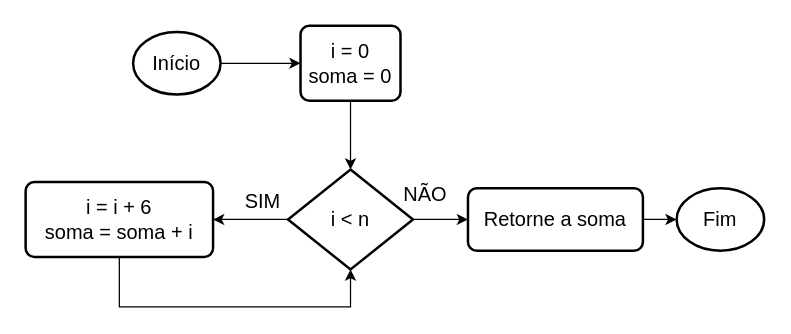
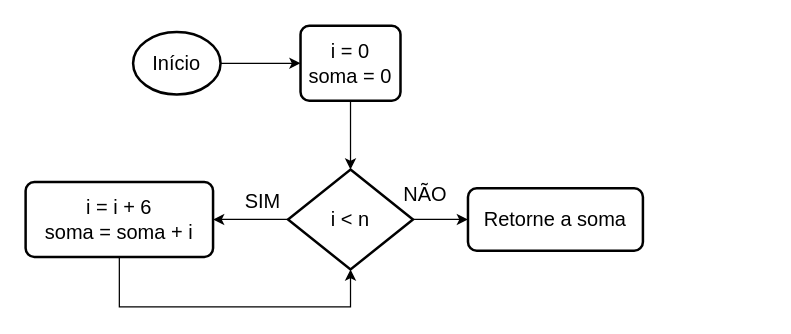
(664, 219) -> none
(721, 219) -> none
